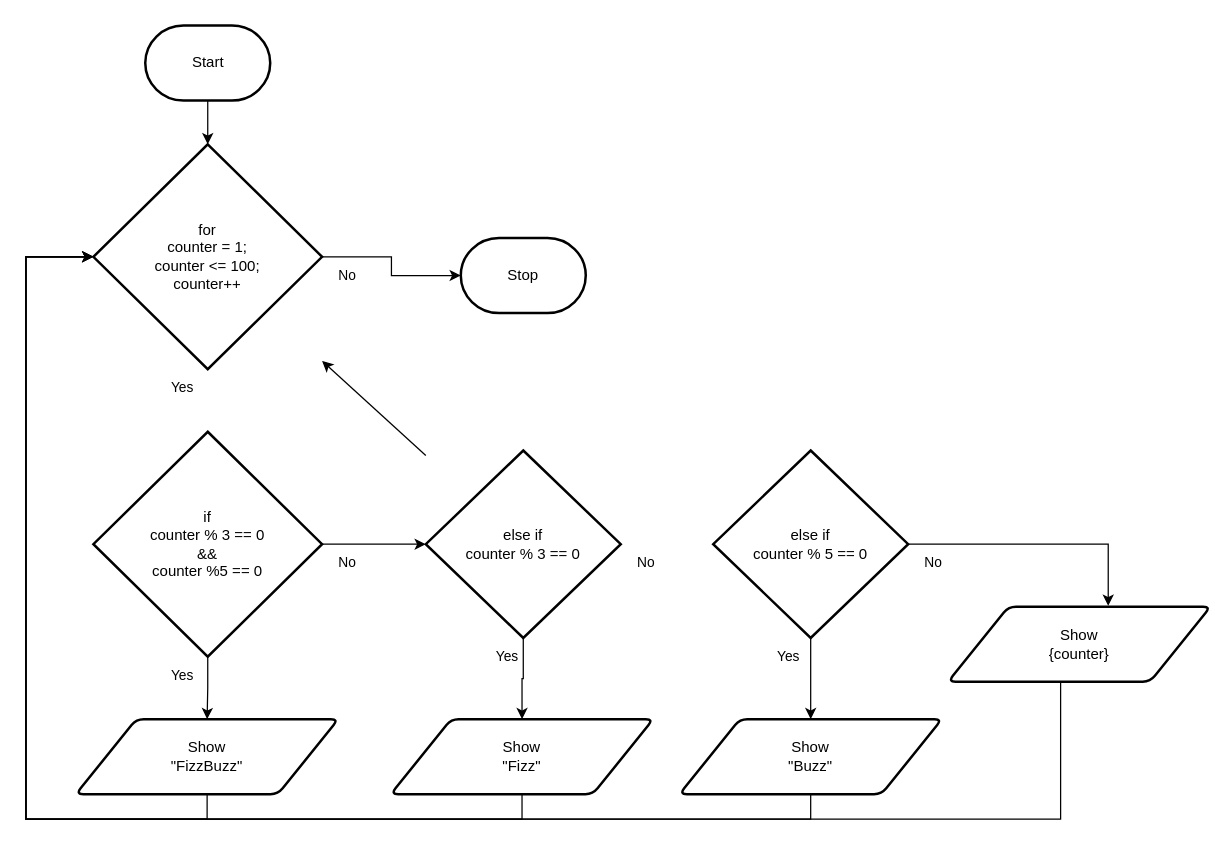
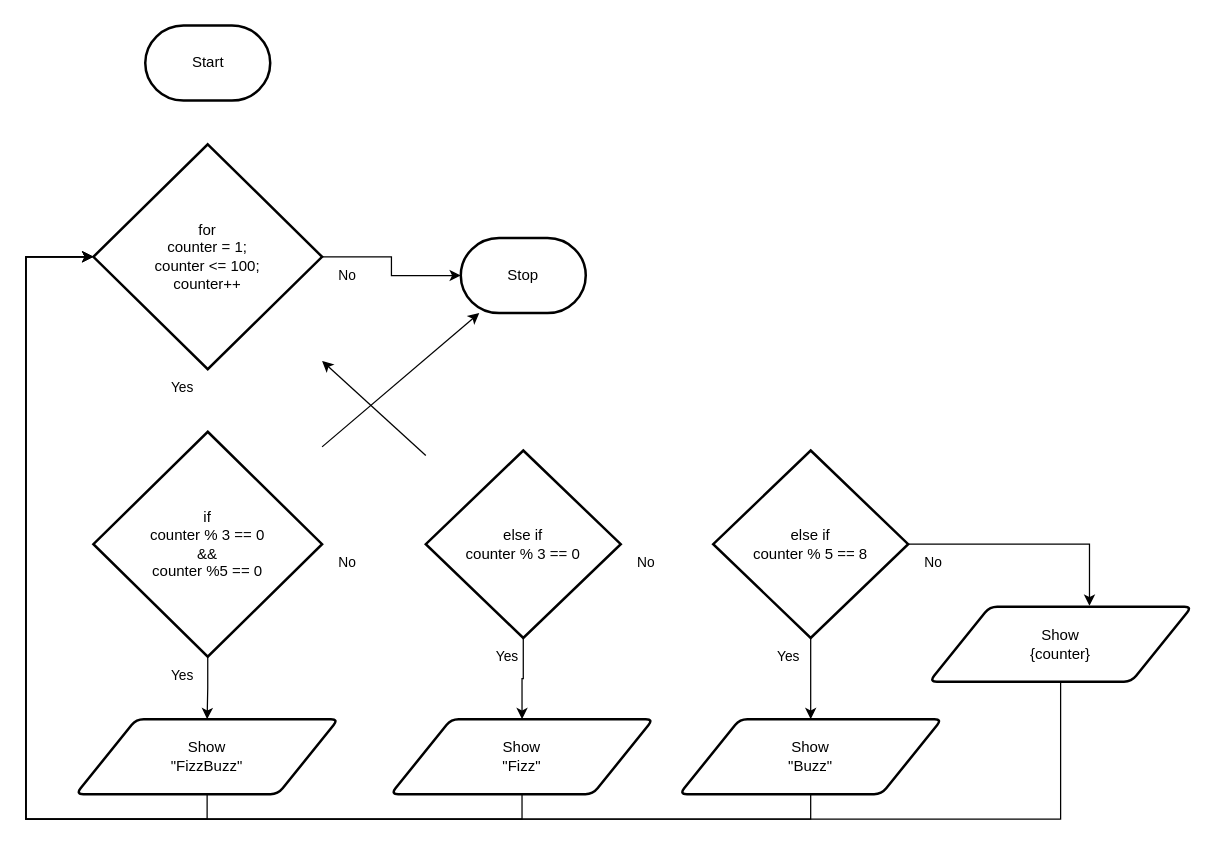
(208, 118) -> none
(369, 544) -> (397, 383)
(811, 544) -> (811, 544)
(1079, 644) -> (1061, 644)
